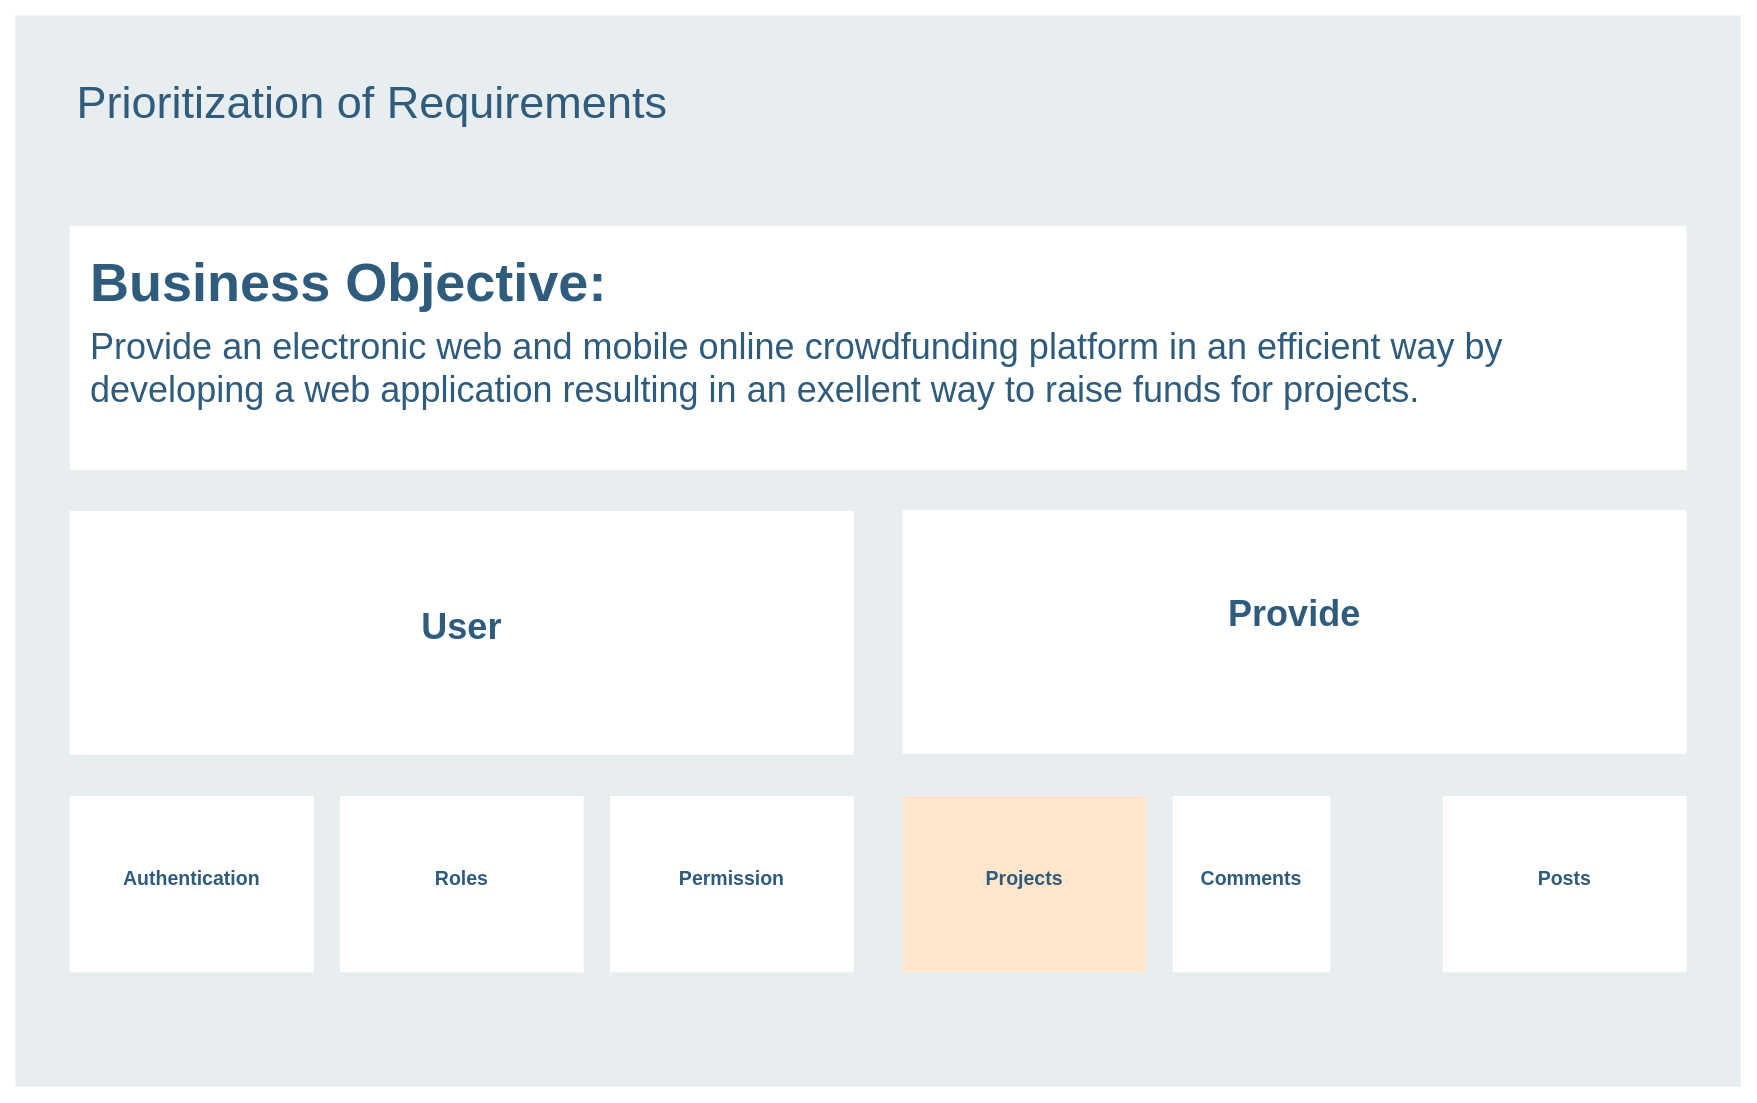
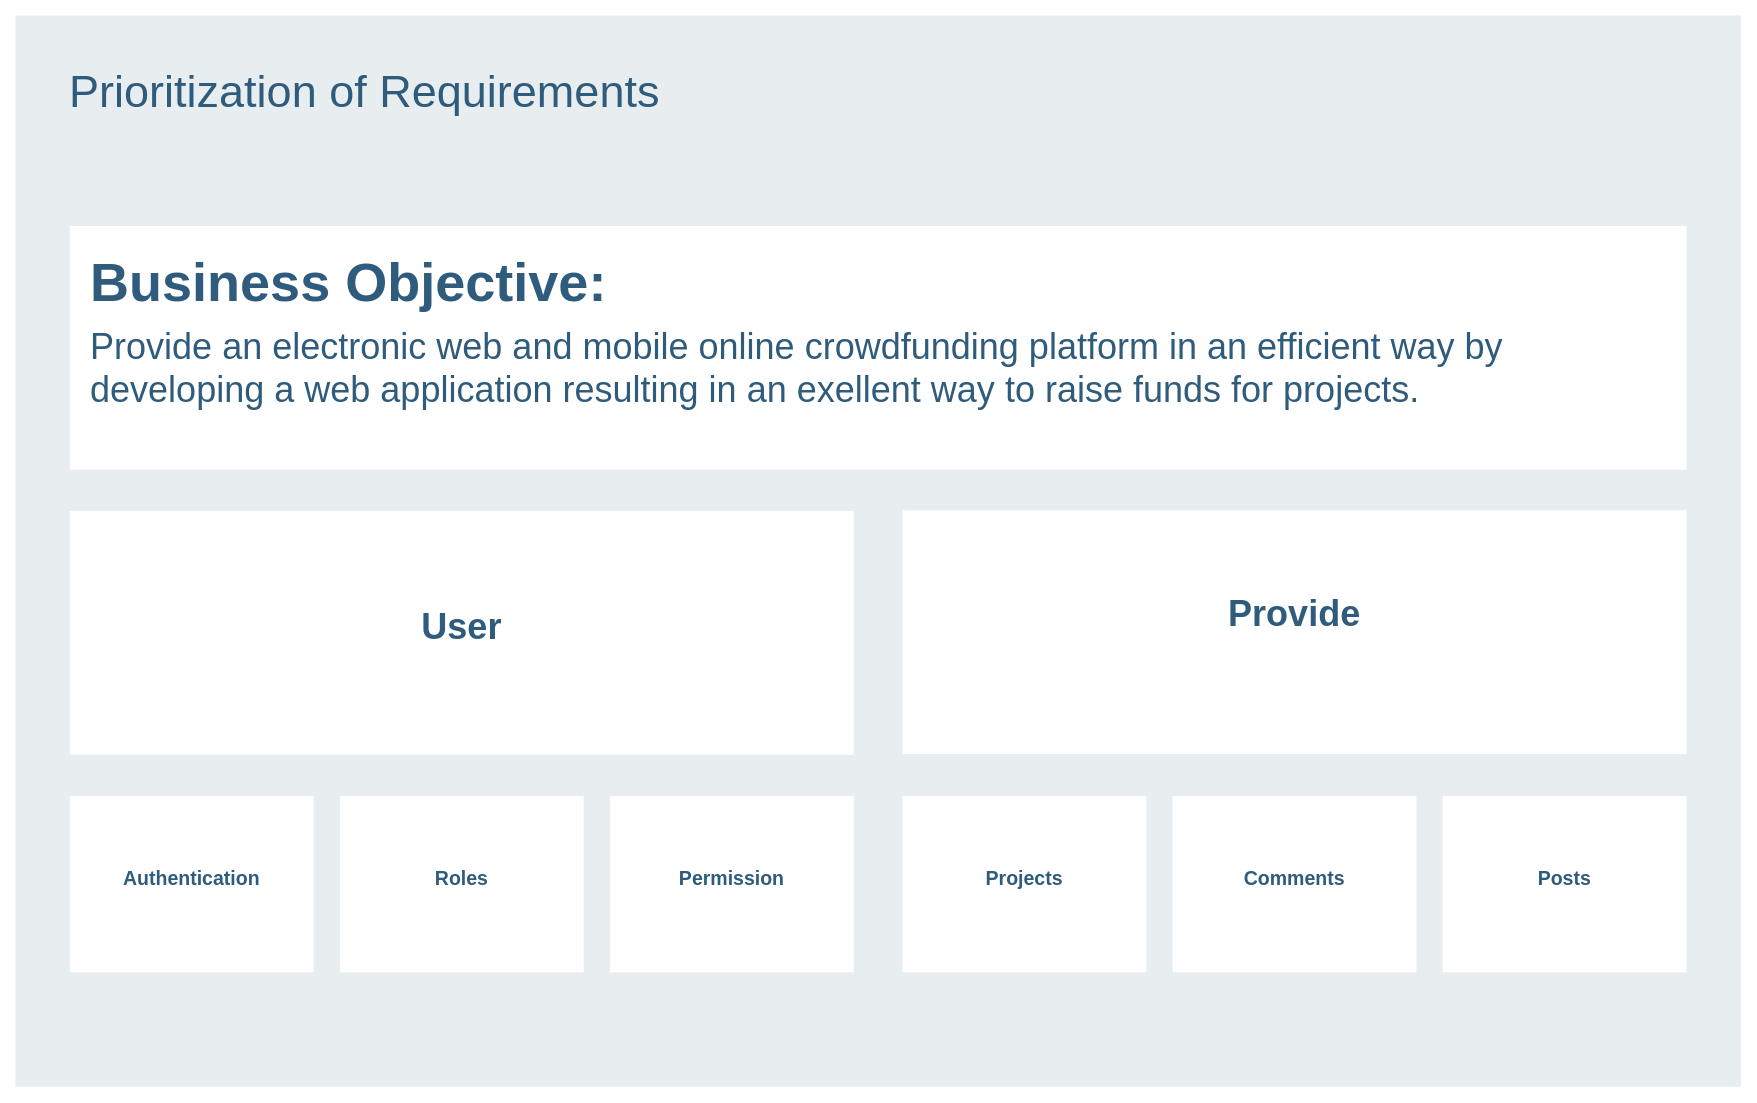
(375, 100) -> (368, 89)
(1024, 884) -> (1024, 884)
(1251, 884) -> (1294, 884)
